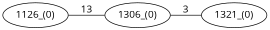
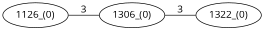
(87, 10) -> (84, 10)
(234, 15) -> (229, 15)
